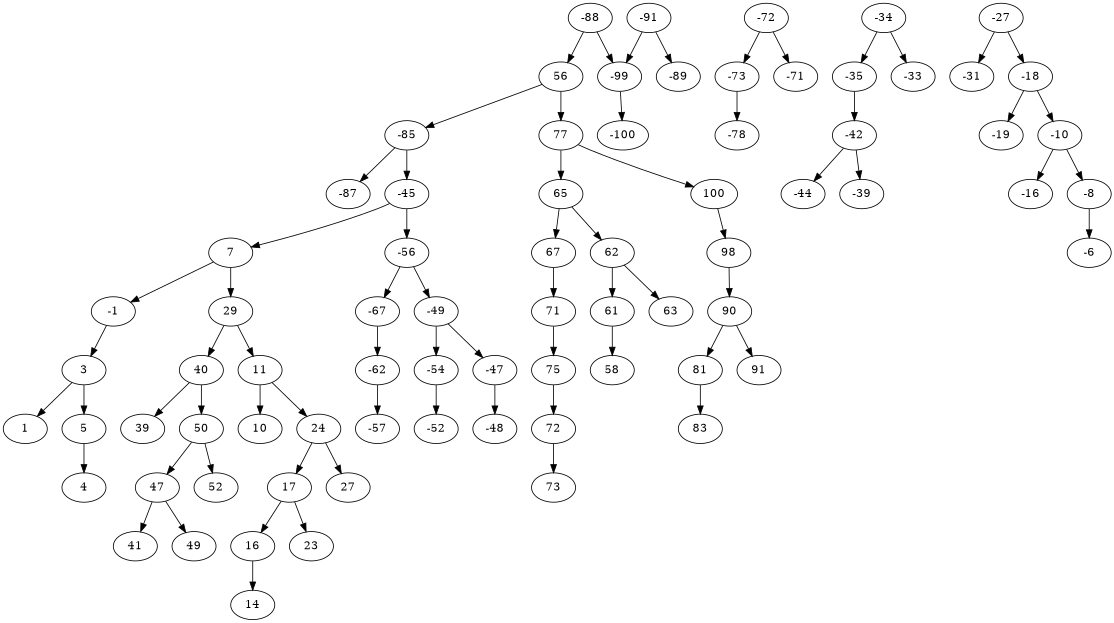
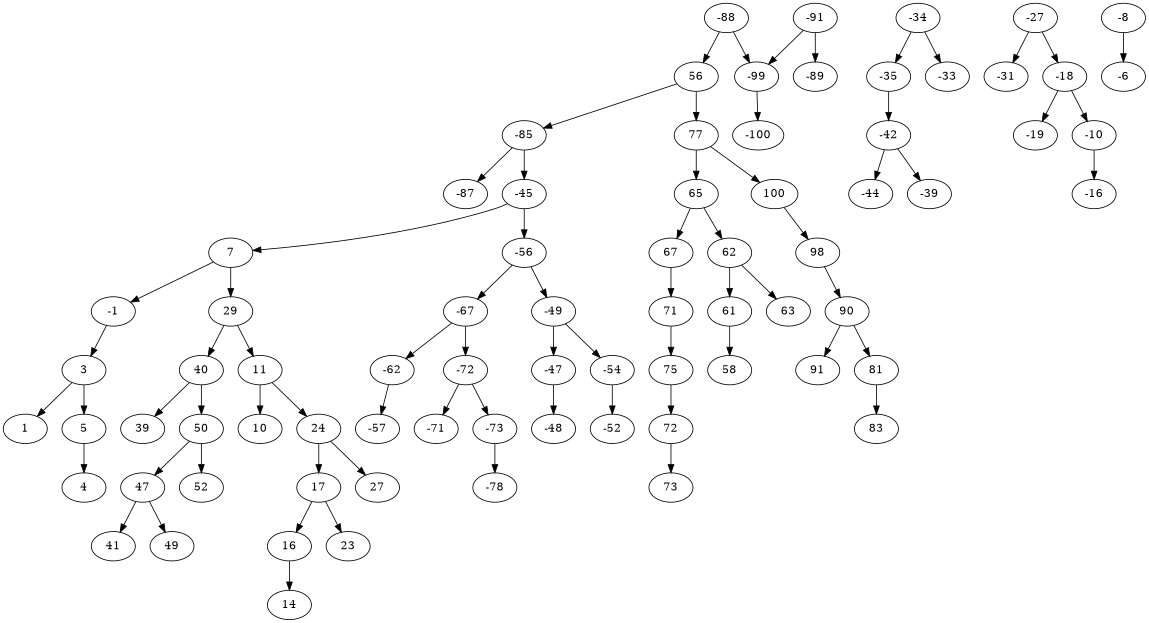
(1073, 161) -> none
none -> (466, 337)
